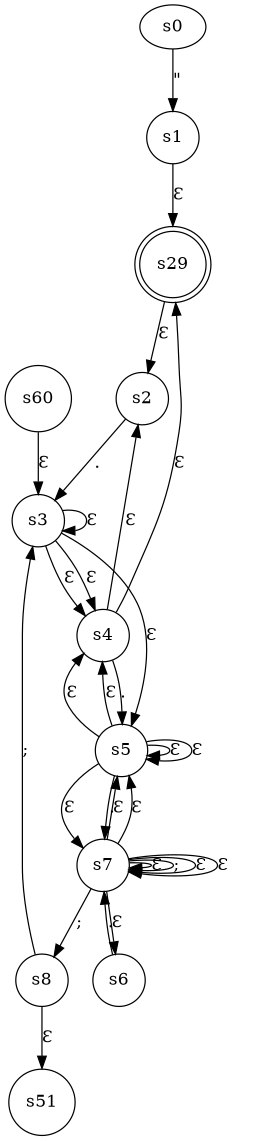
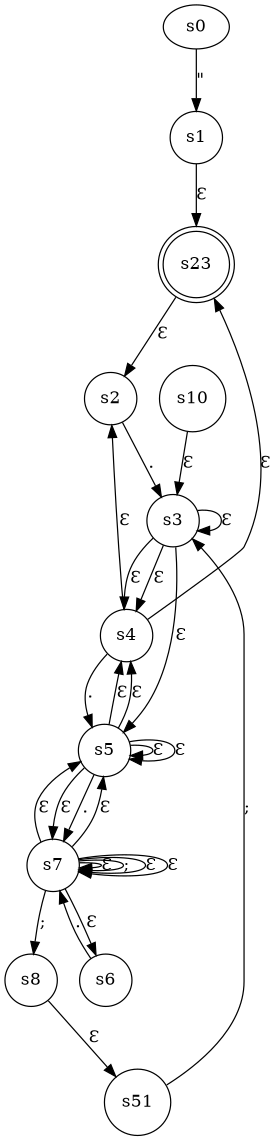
(173, 265) -> (196, 265)
(38, 399) -> (193, 399)
(22, 757) -> (244, 826)
